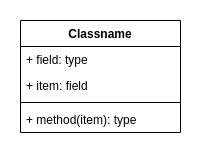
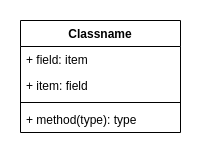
(62, 60) -> (60, 60)
(87, 120) -> (89, 120)
